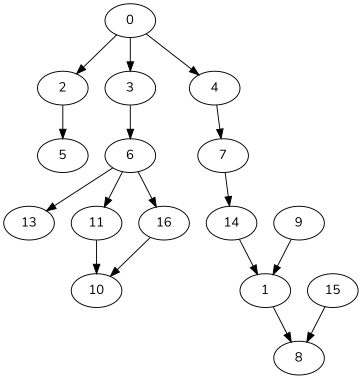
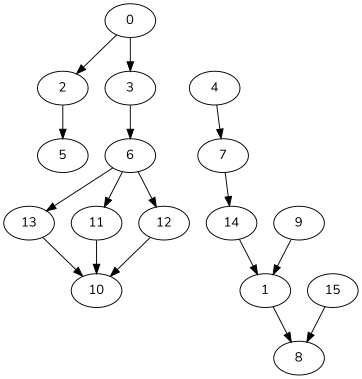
(169, 51) -> none
(164, 223) -> (164, 223)
none -> (59, 254)
